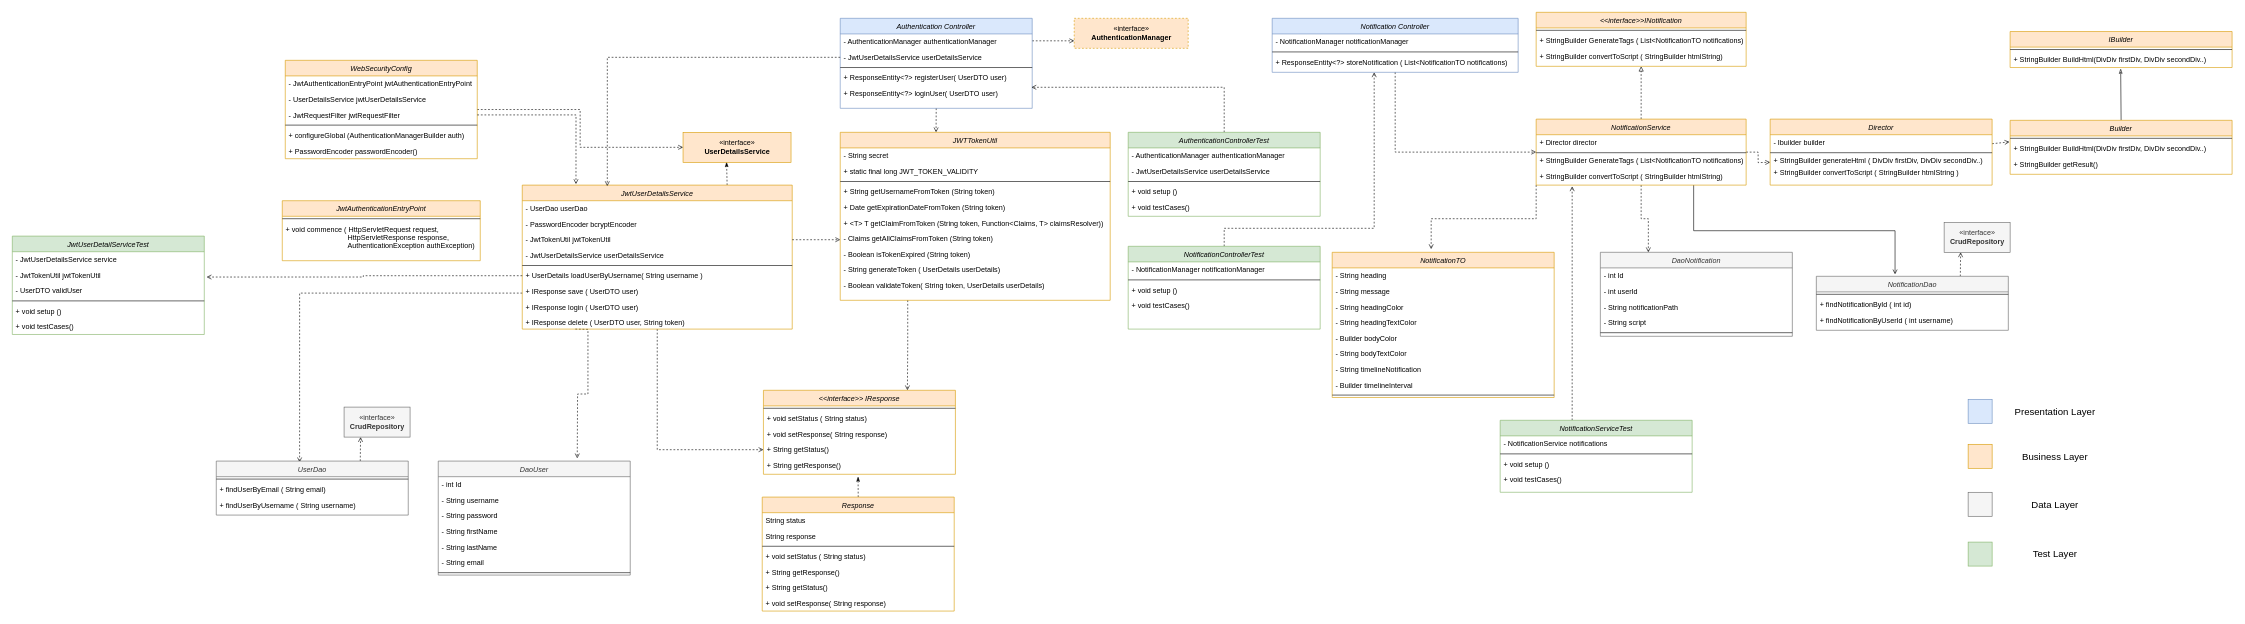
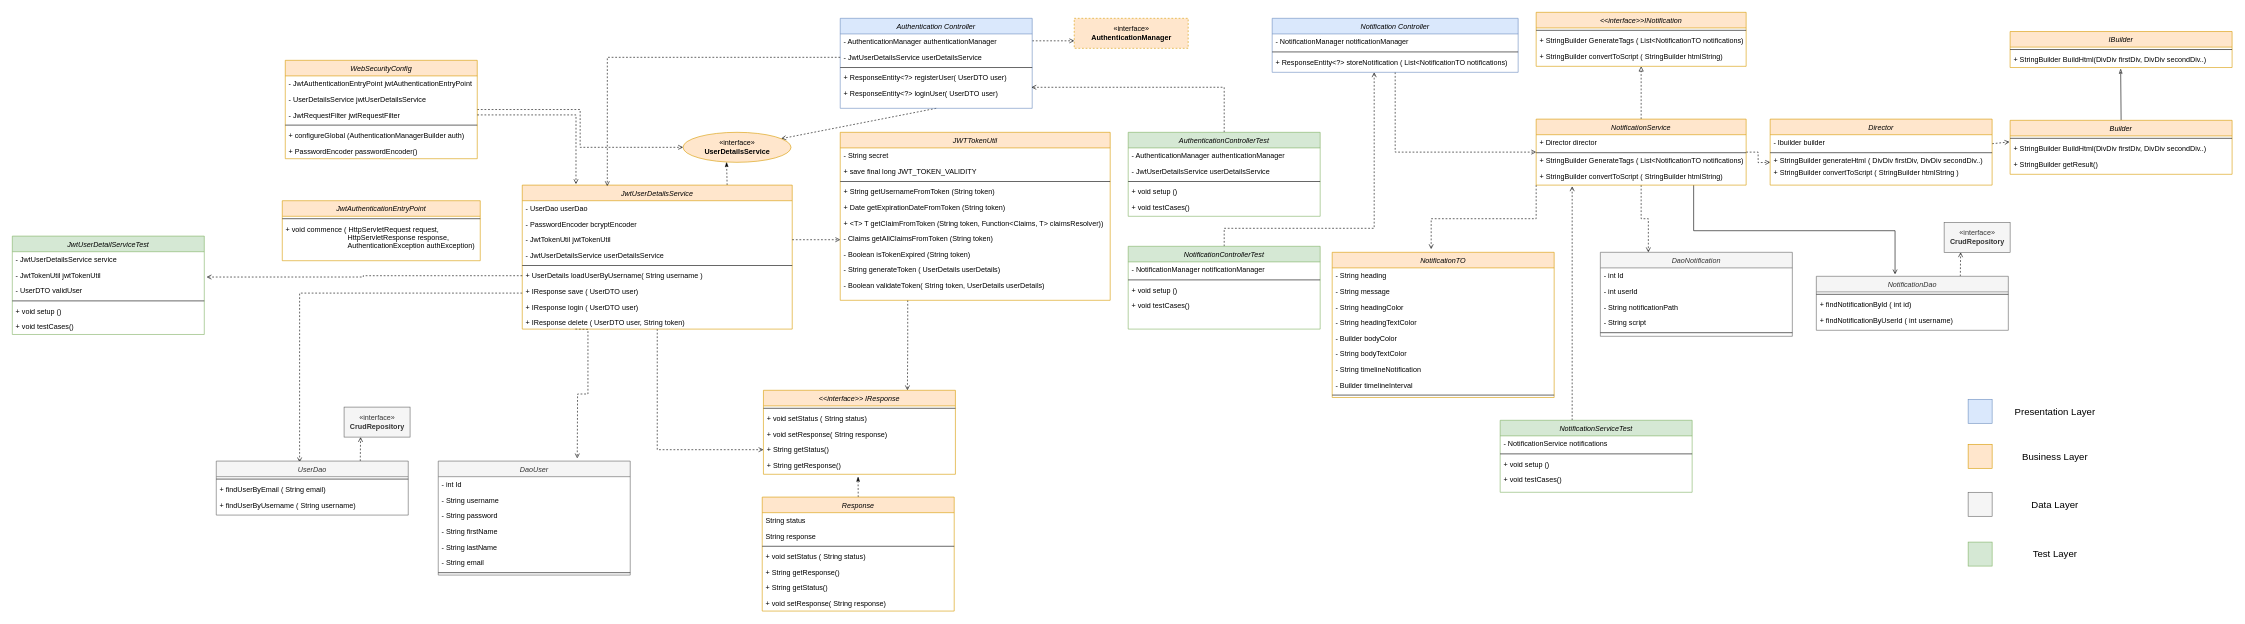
(936, 121) -> (856, 124)
(737, 147) -> (737, 147)
(913, 172) -> (910, 172)
